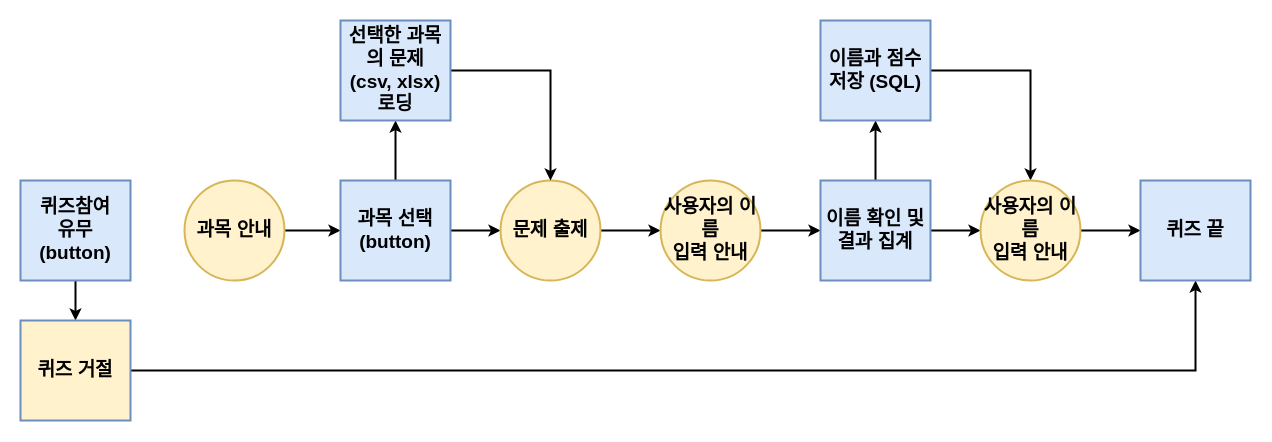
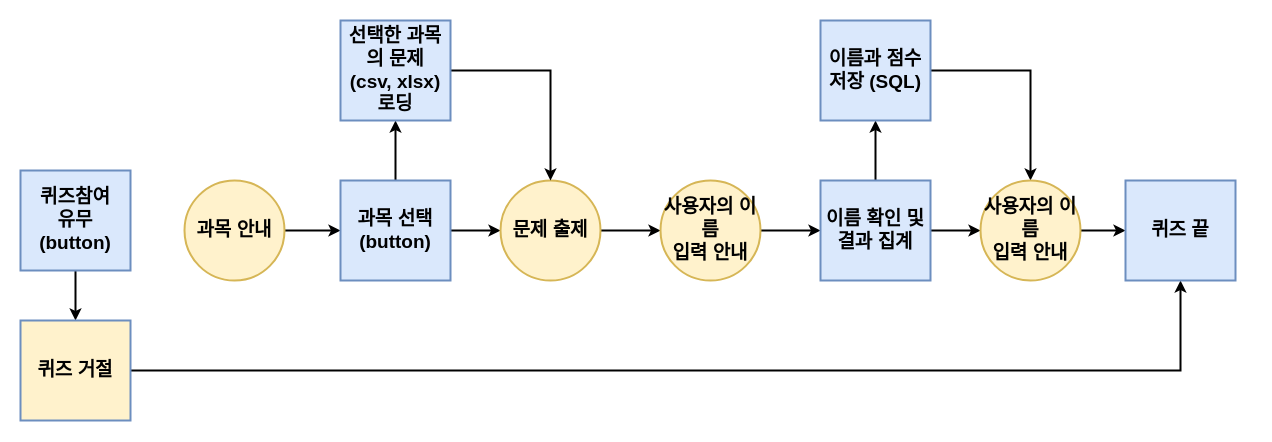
(76, 231) -> (76, 221)
(1196, 231) -> (1181, 231)
